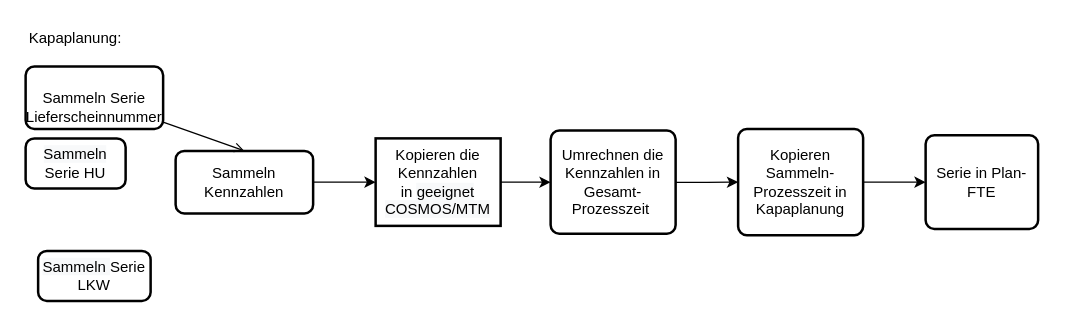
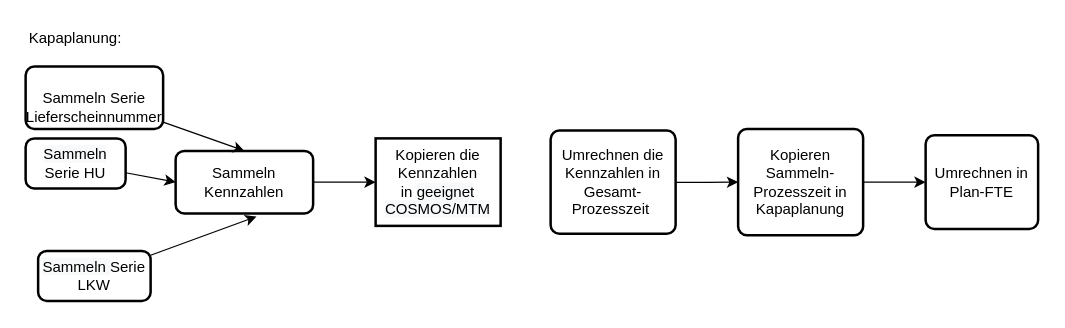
(236, 148) -> (235, 147)
none -> (147, 176)
(522, 182) -> none
(982, 182) -> (982, 182)
none -> (200, 237)
